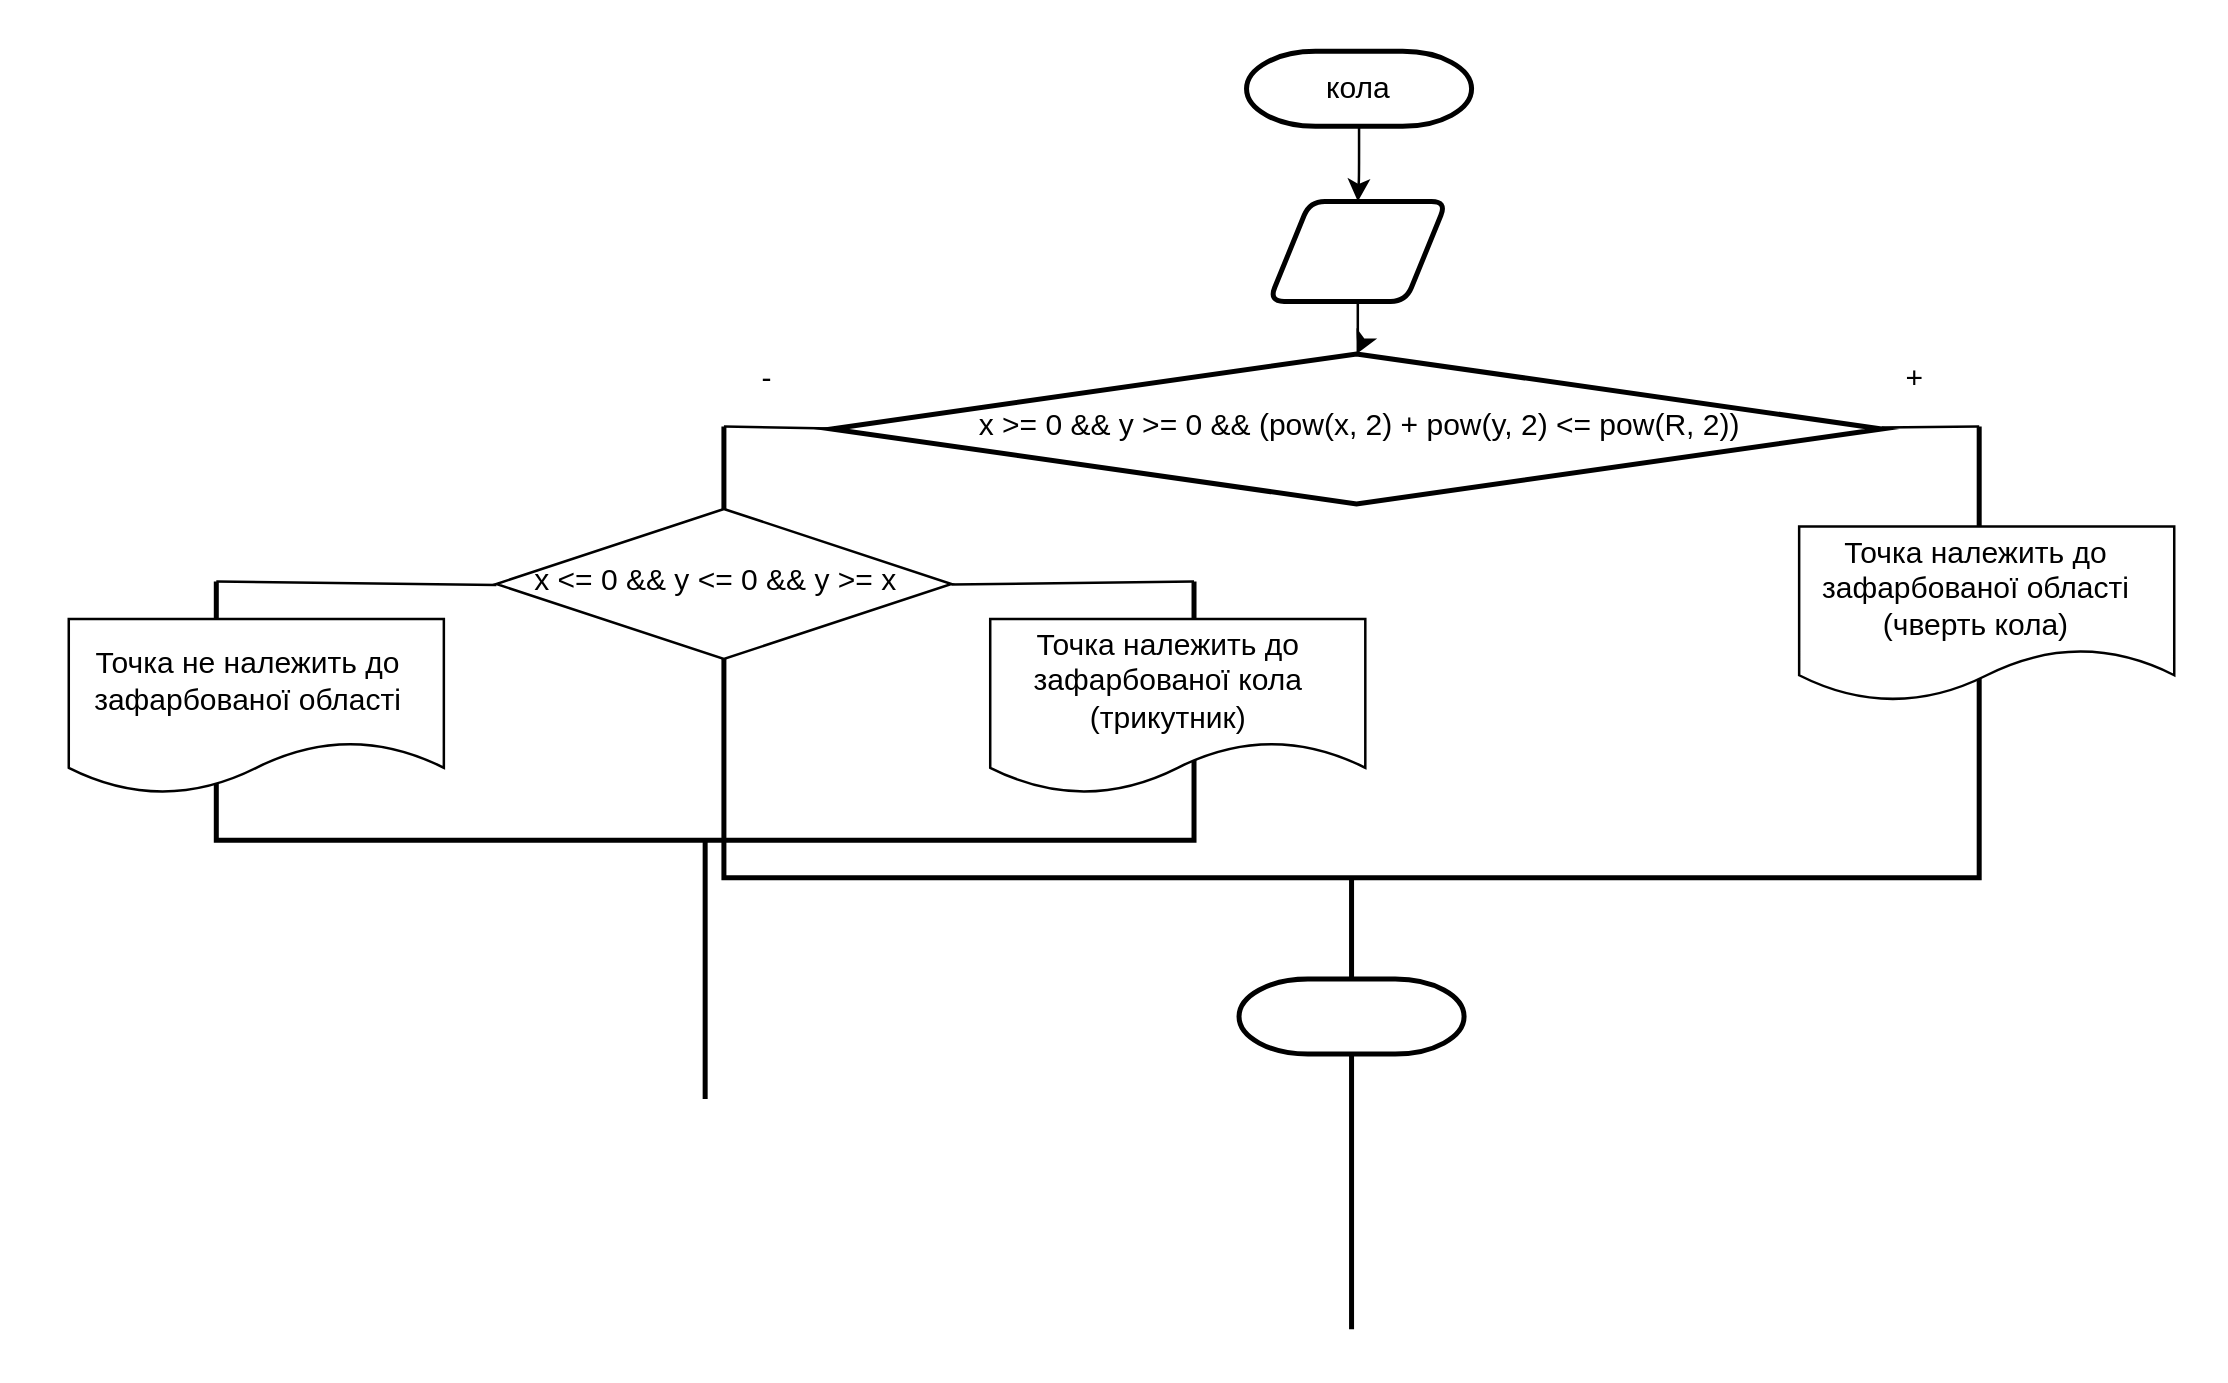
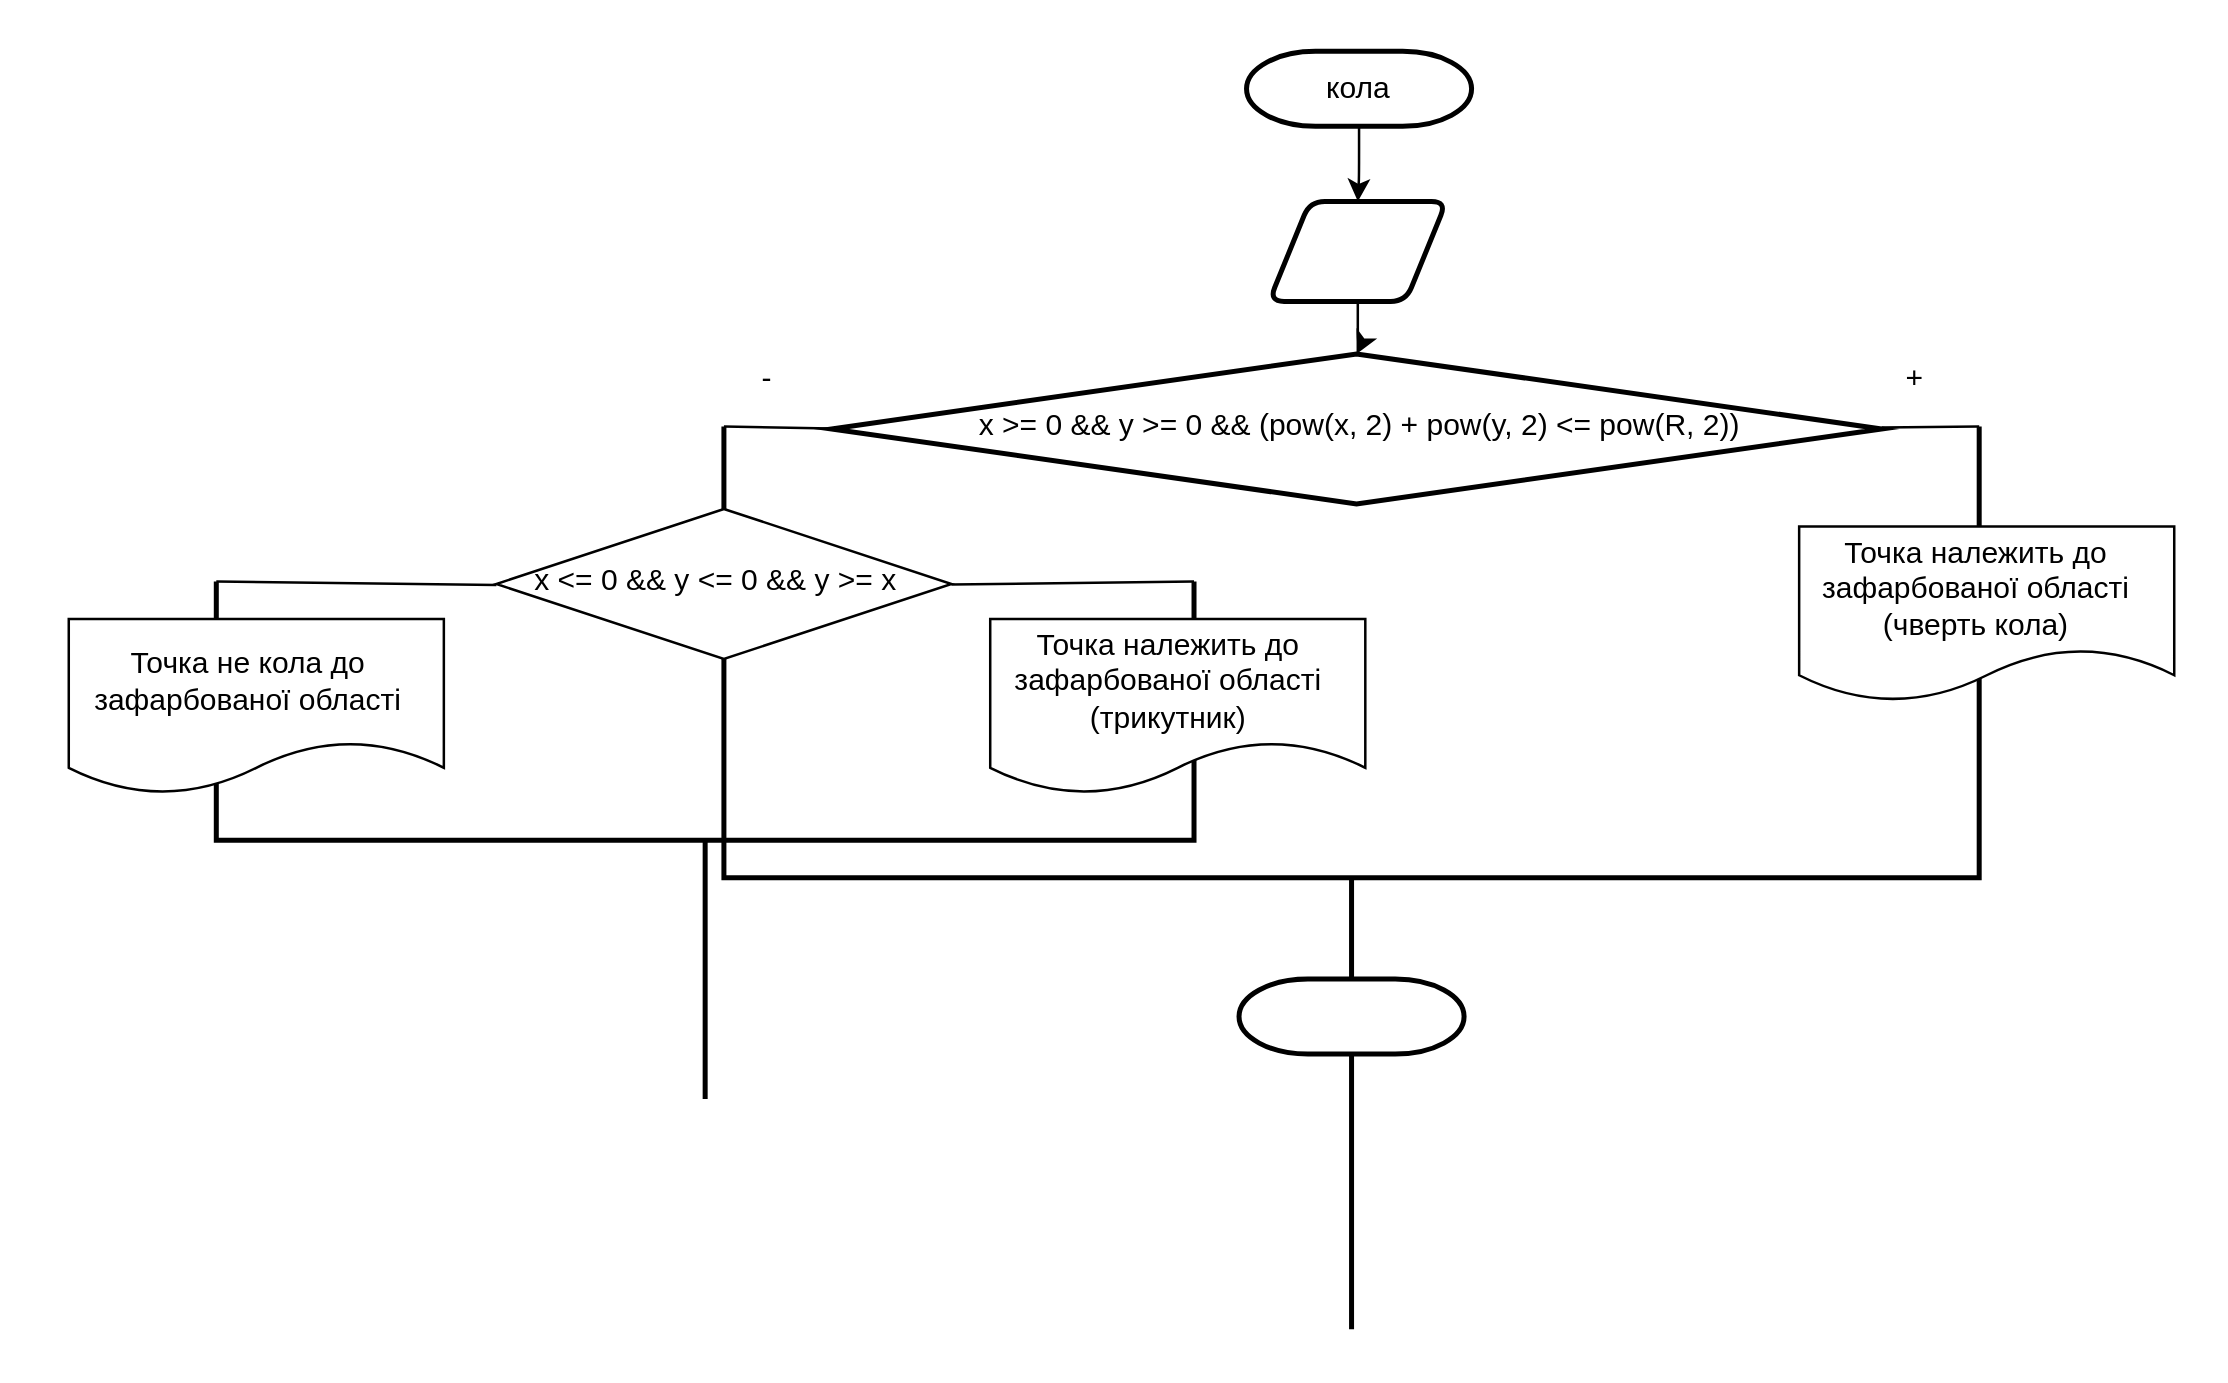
(249, 681) -> (249, 681)
(1169, 681) -> (1169, 681)
